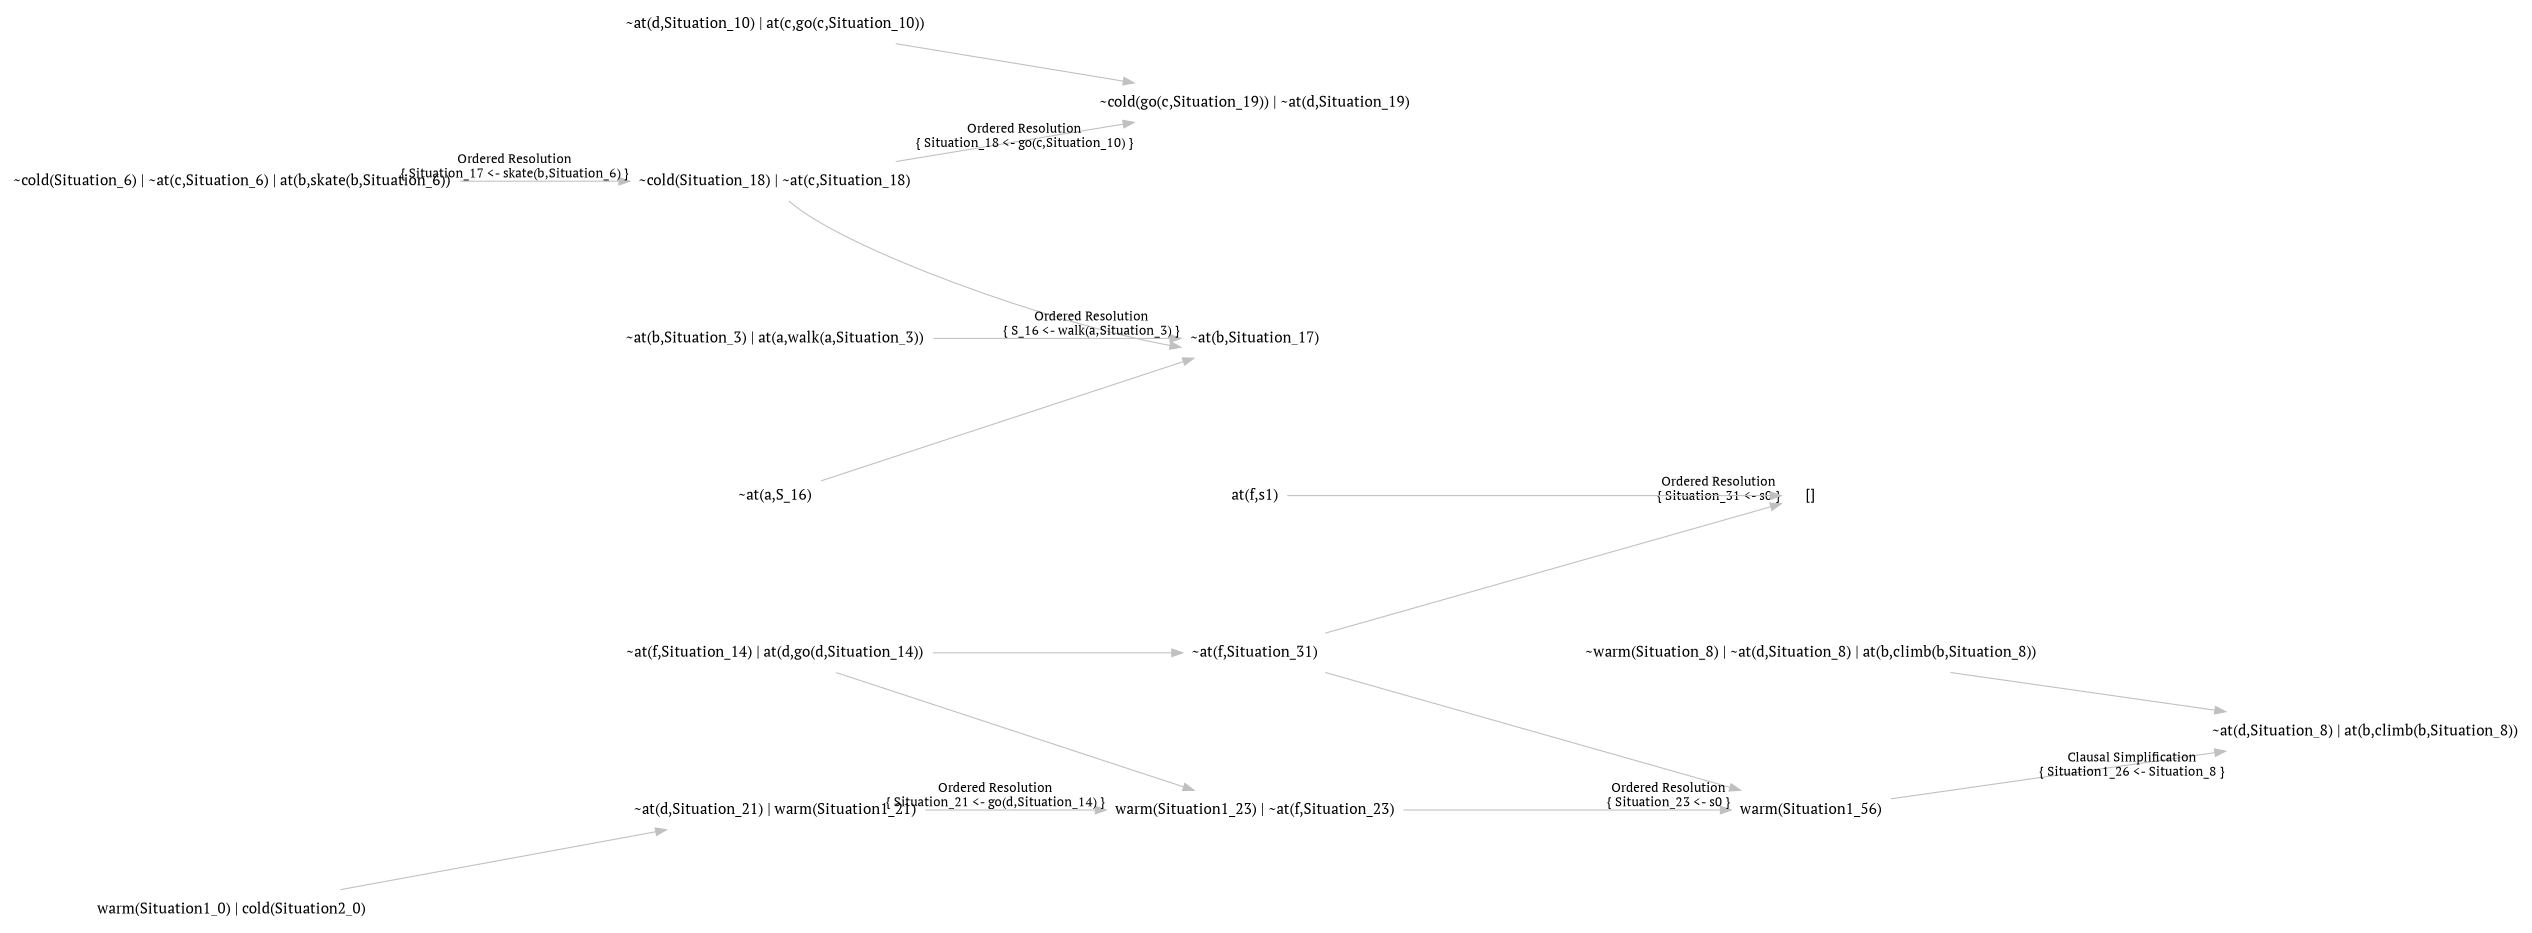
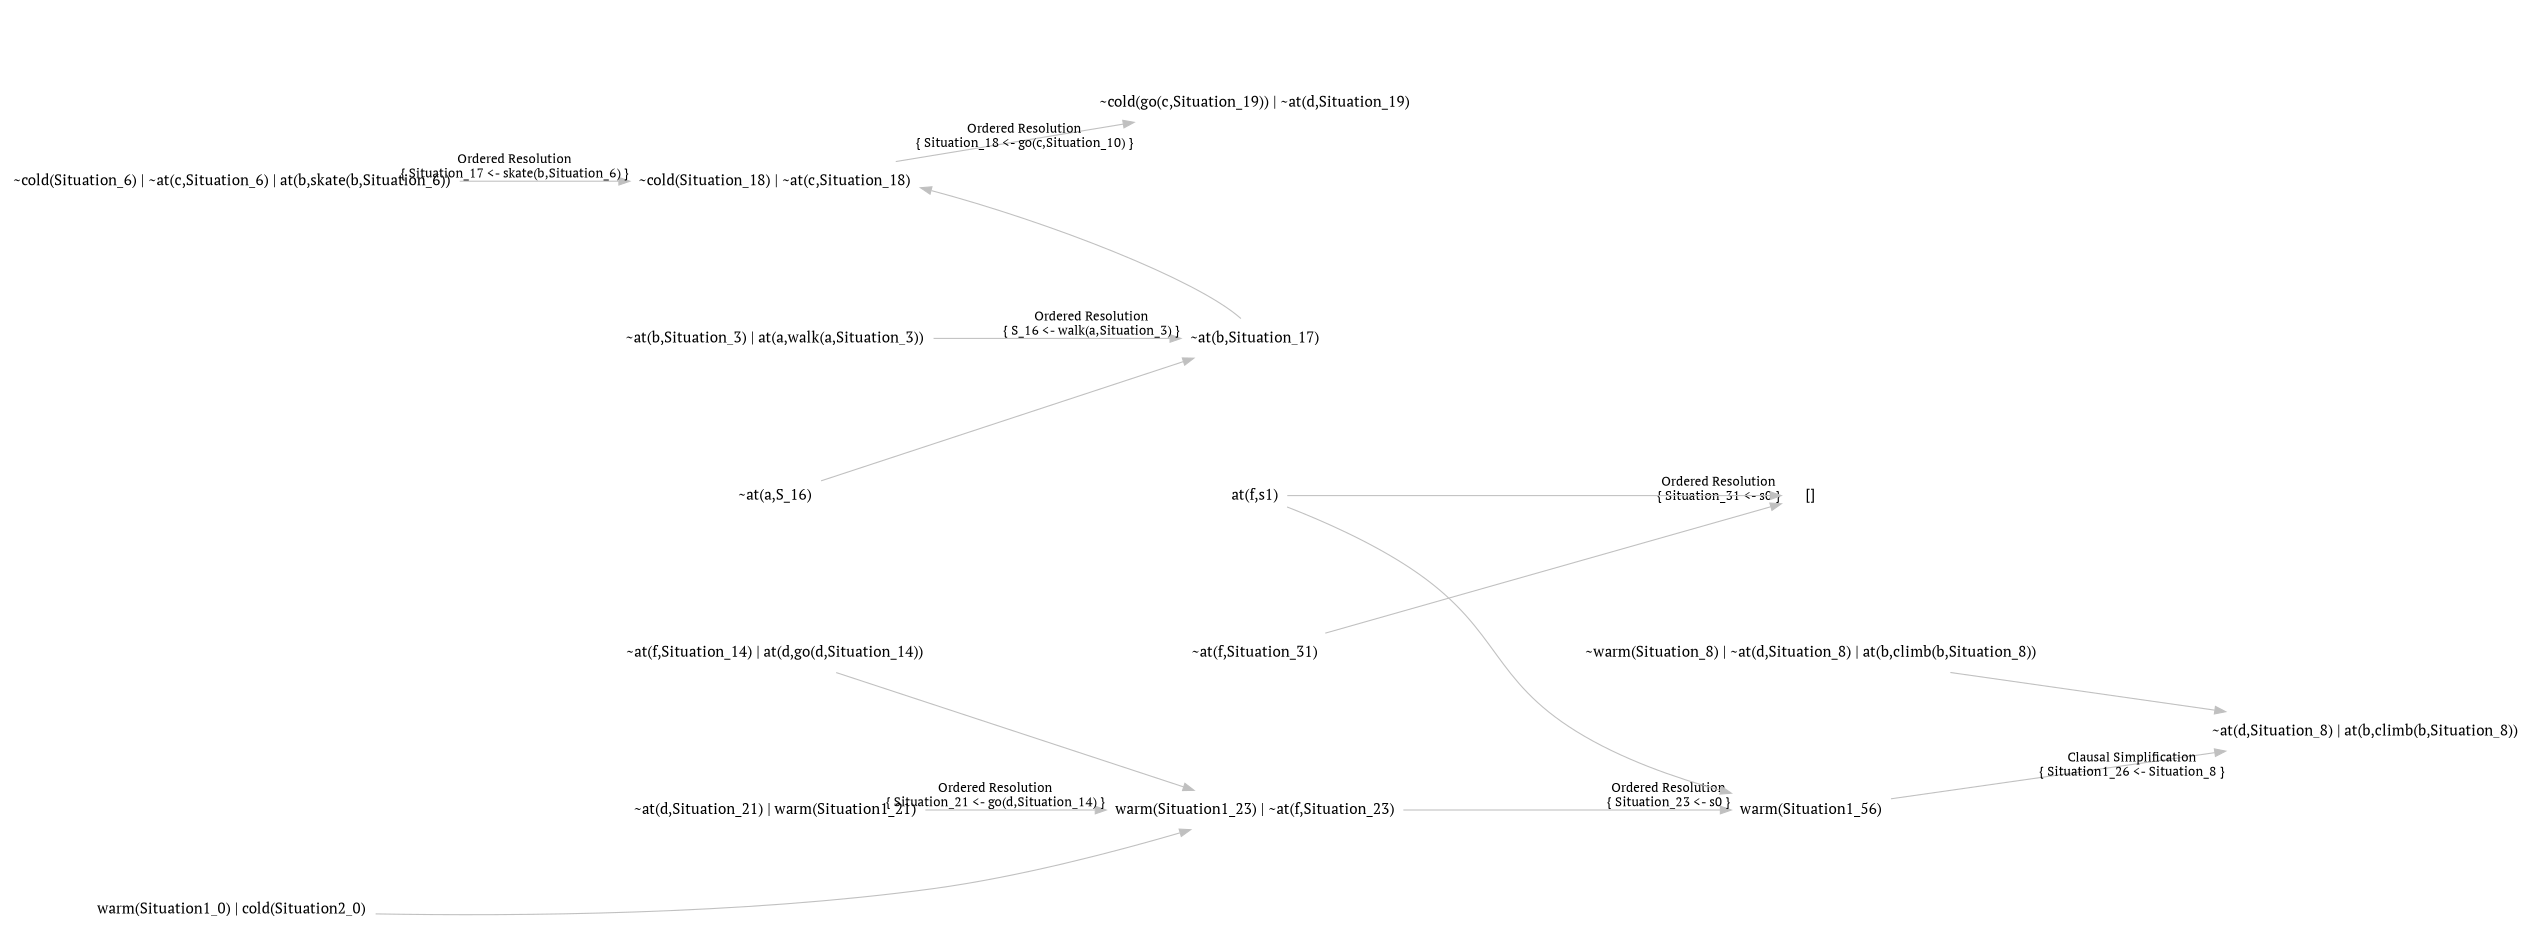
(775, 24) -> none
(973, 289) -> (1091, 243)
(1052, 653) -> none
(1528, 730) -> (1499, 658)
(498, 861) -> (781, 904)
